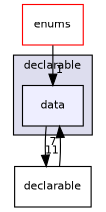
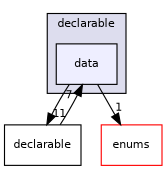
(53, 62) -> (107, 100)
